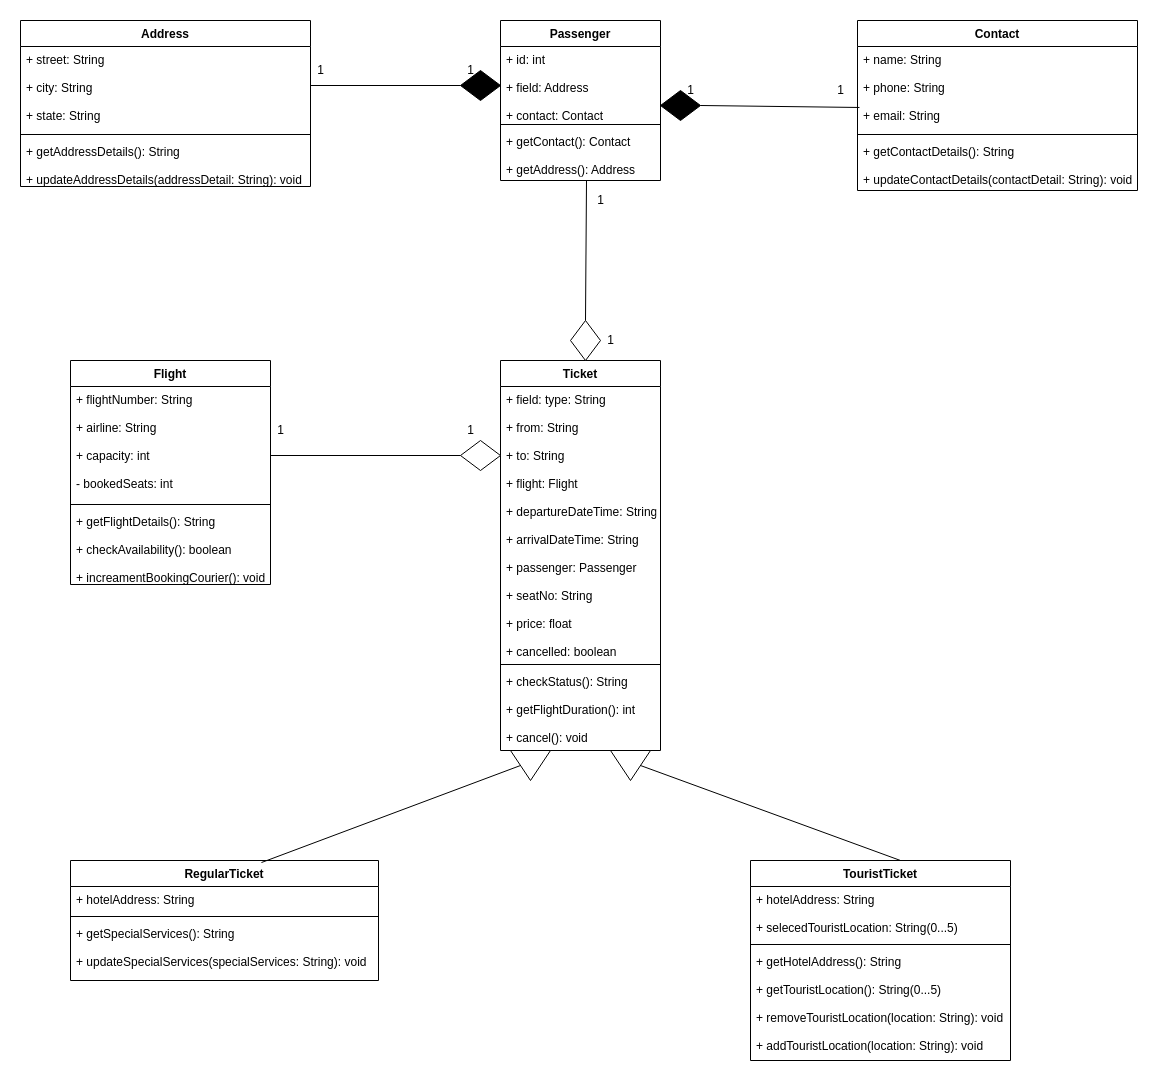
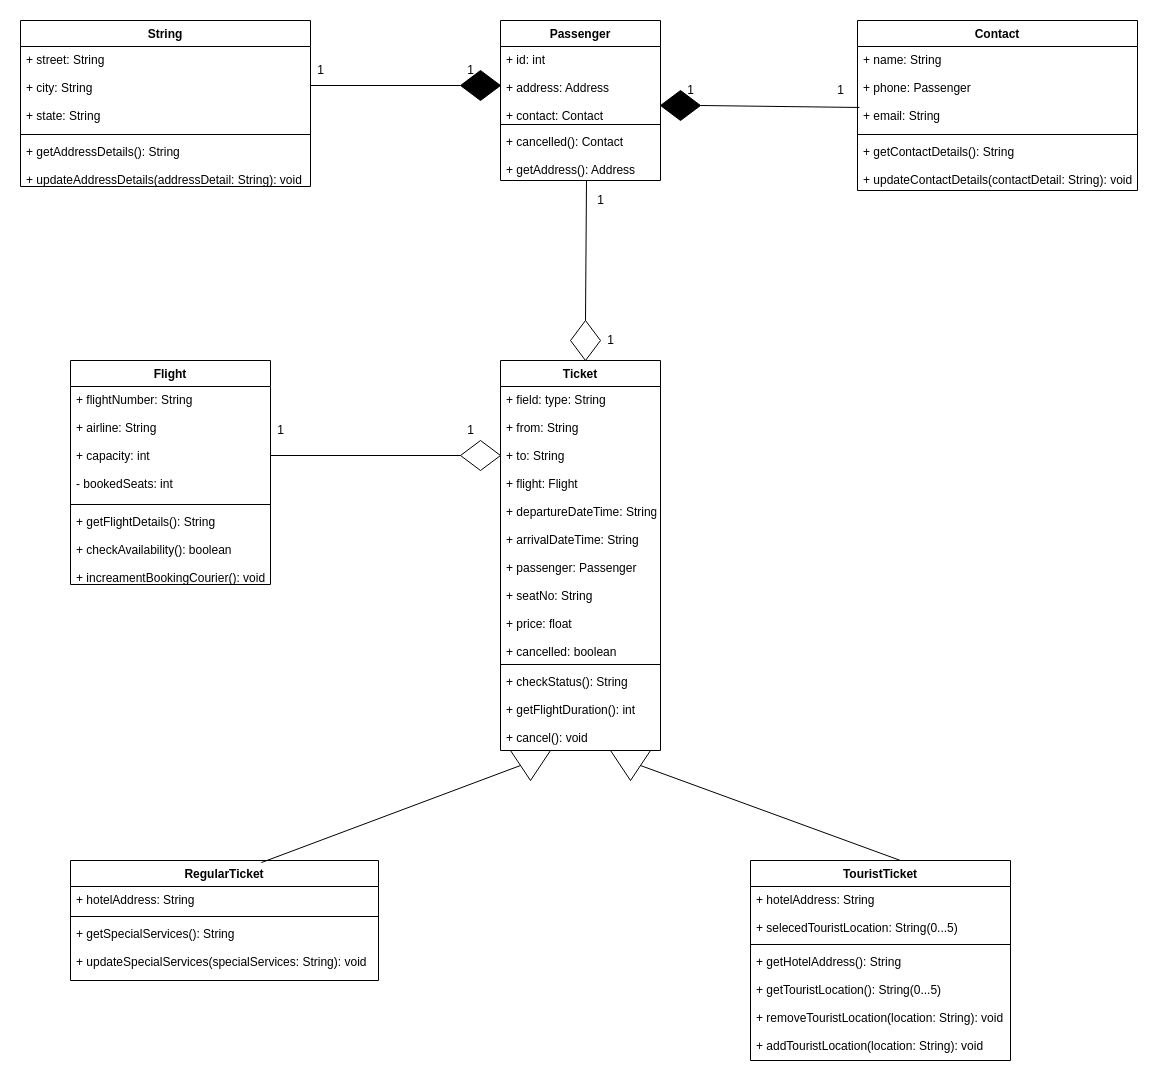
(165, 34) -> (165, 34)
(528, 60) -> (528, 60)
(904, 60) -> (904, 60)
(579, 142) -> (572, 142)
